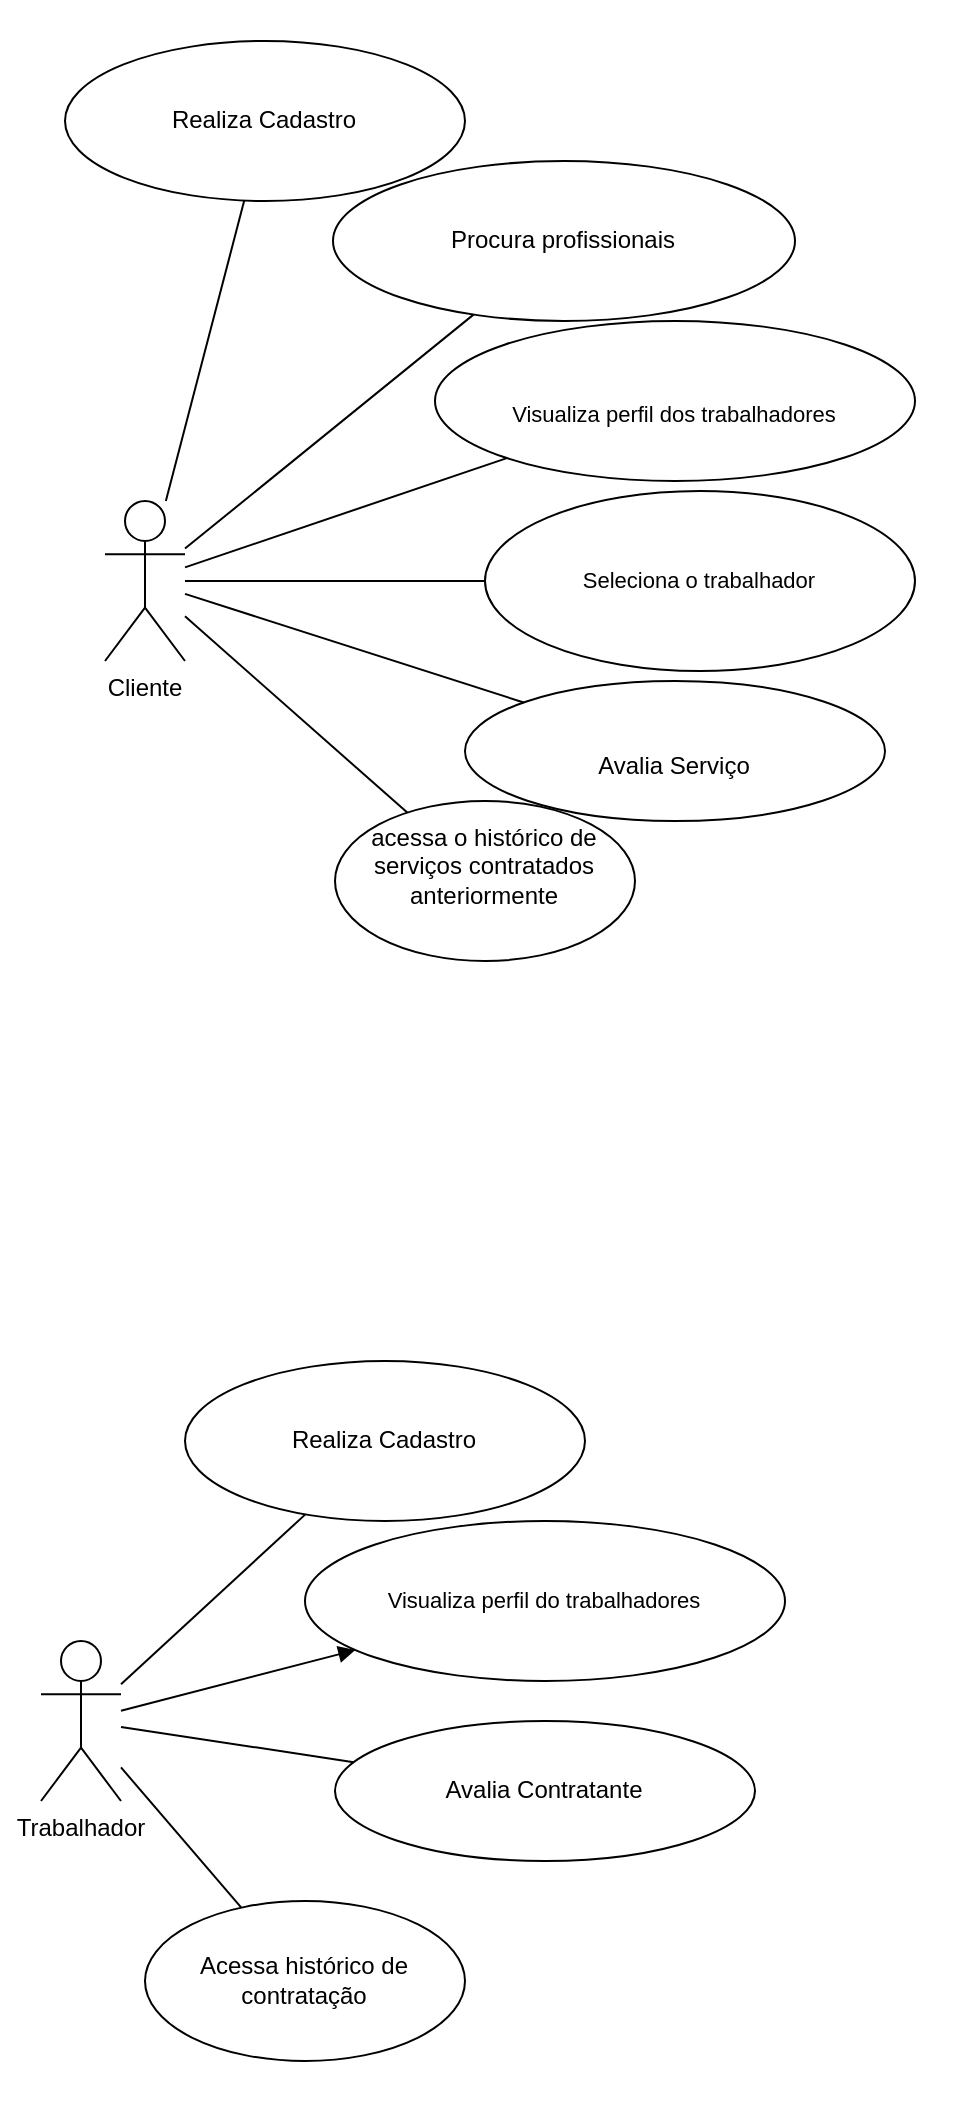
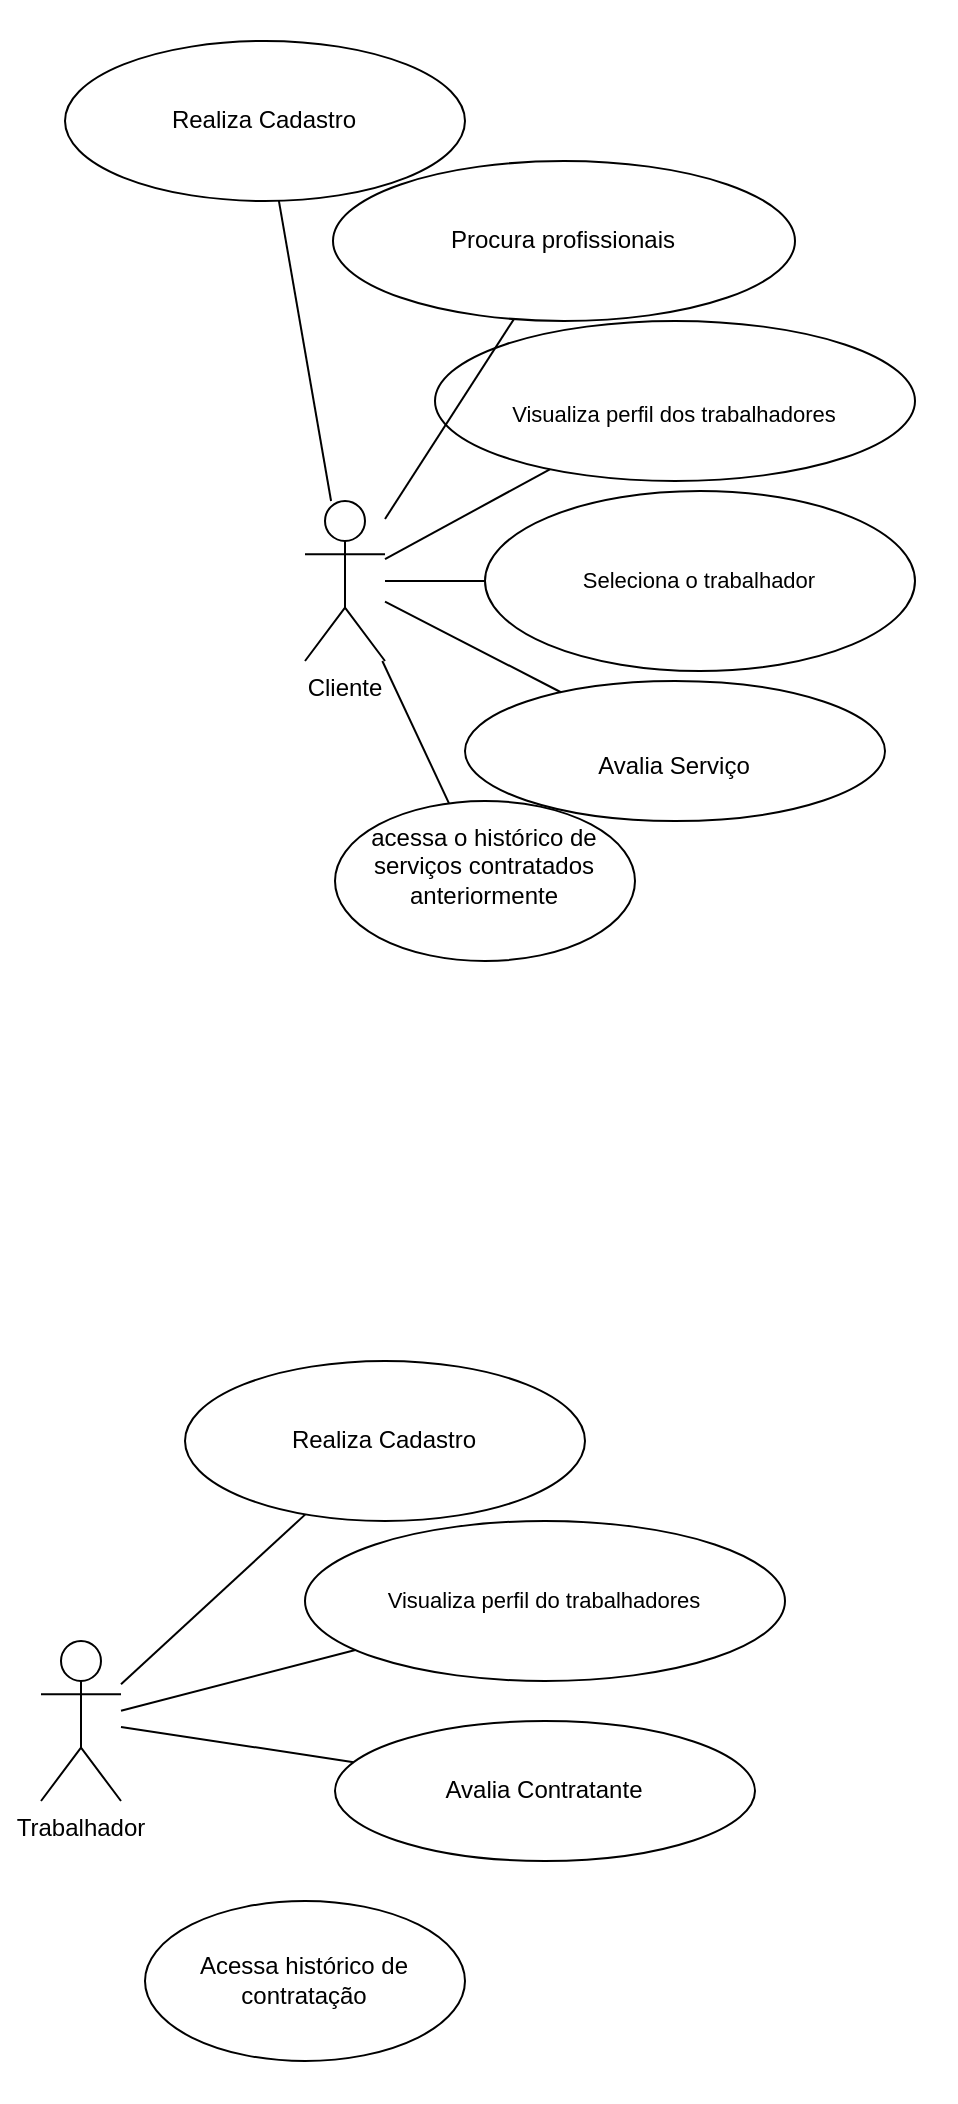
(145, 581) -> (345, 581)
(338, 1655) -> (345, 1653)
(181, 1838) -> none
